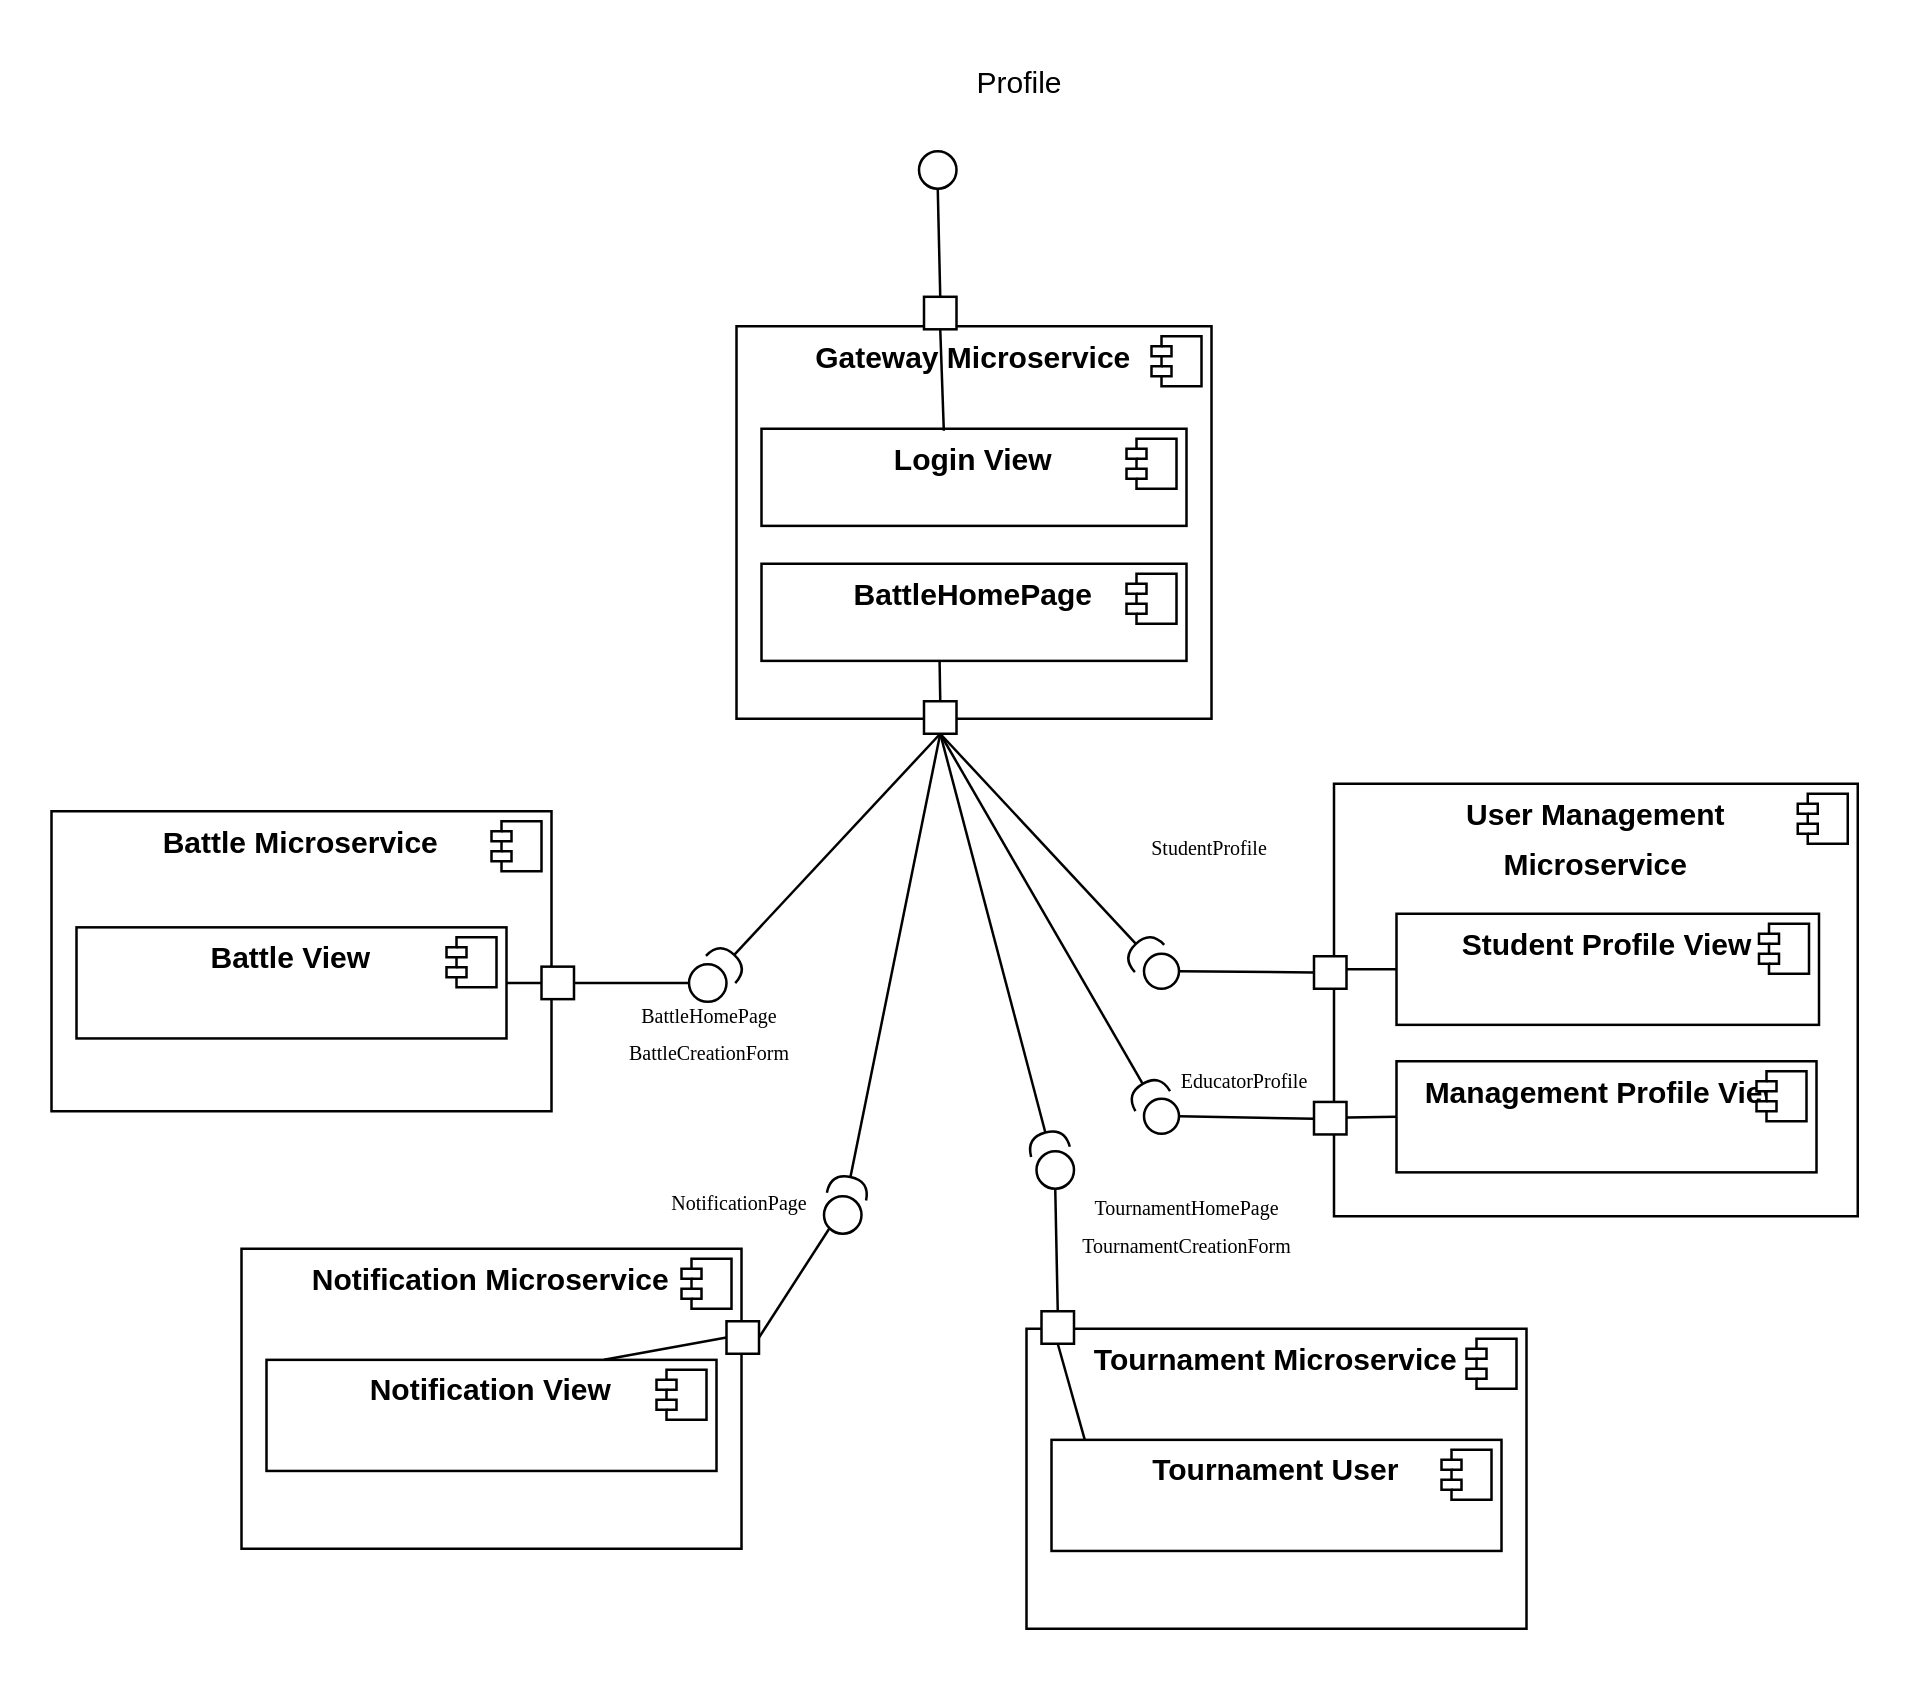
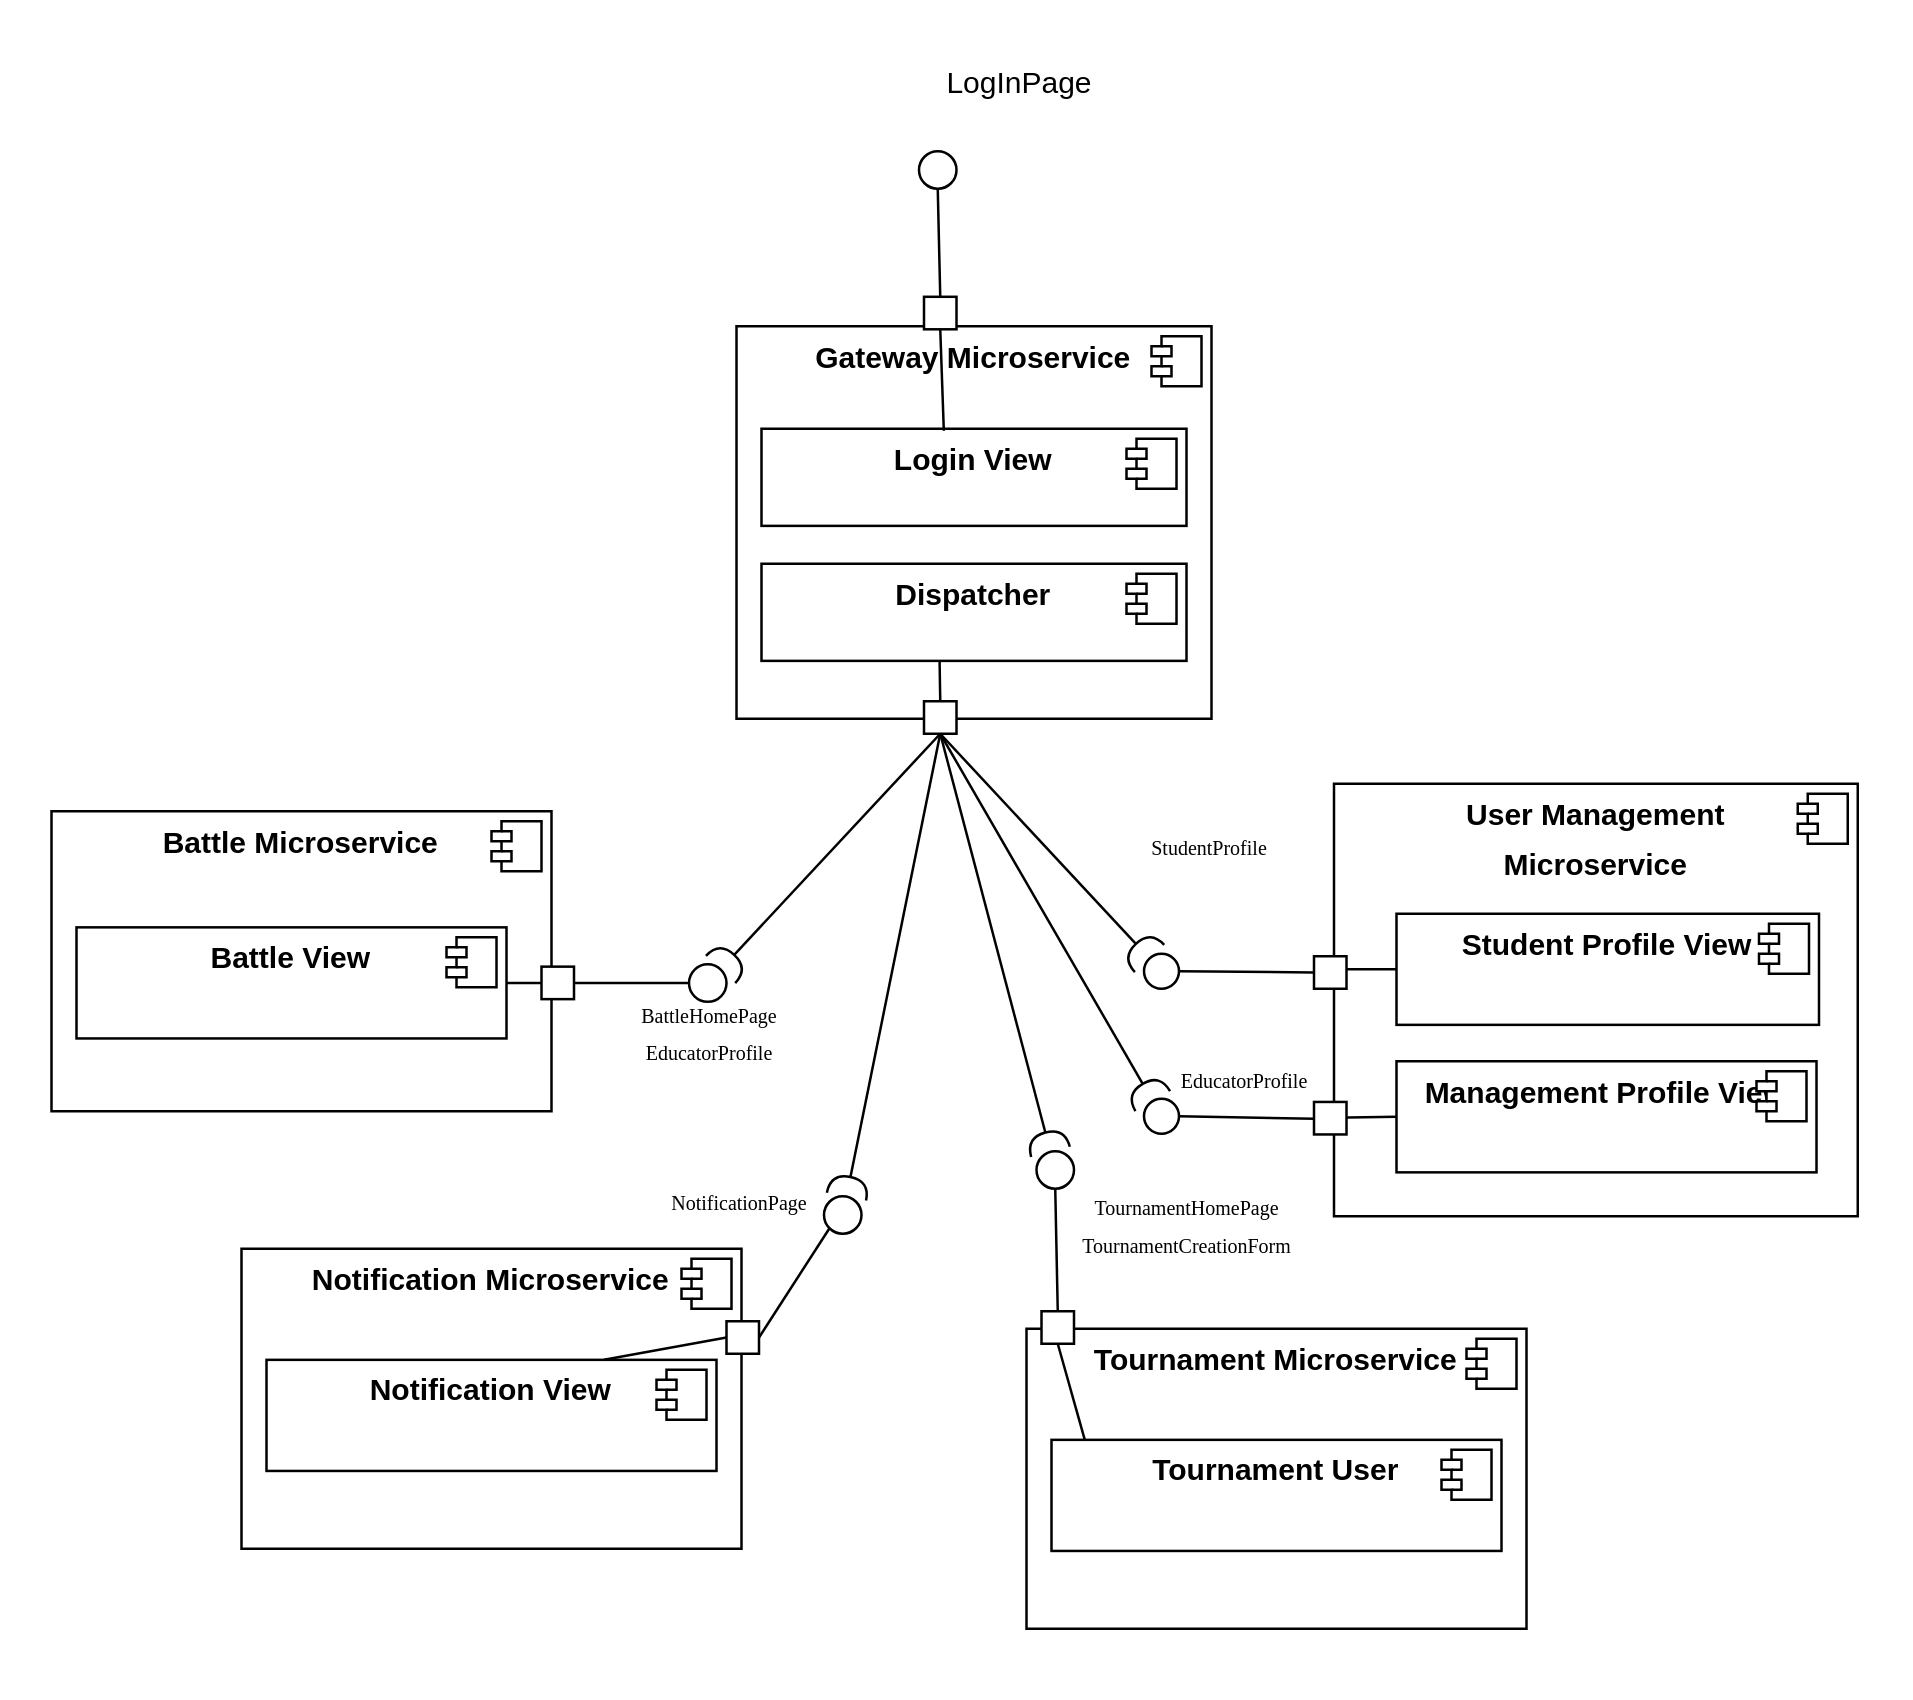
(1020, 84) -> (1020, 84)
(875, 564) -> (841, 564)
(710, 1031) -> (710, 1031)
